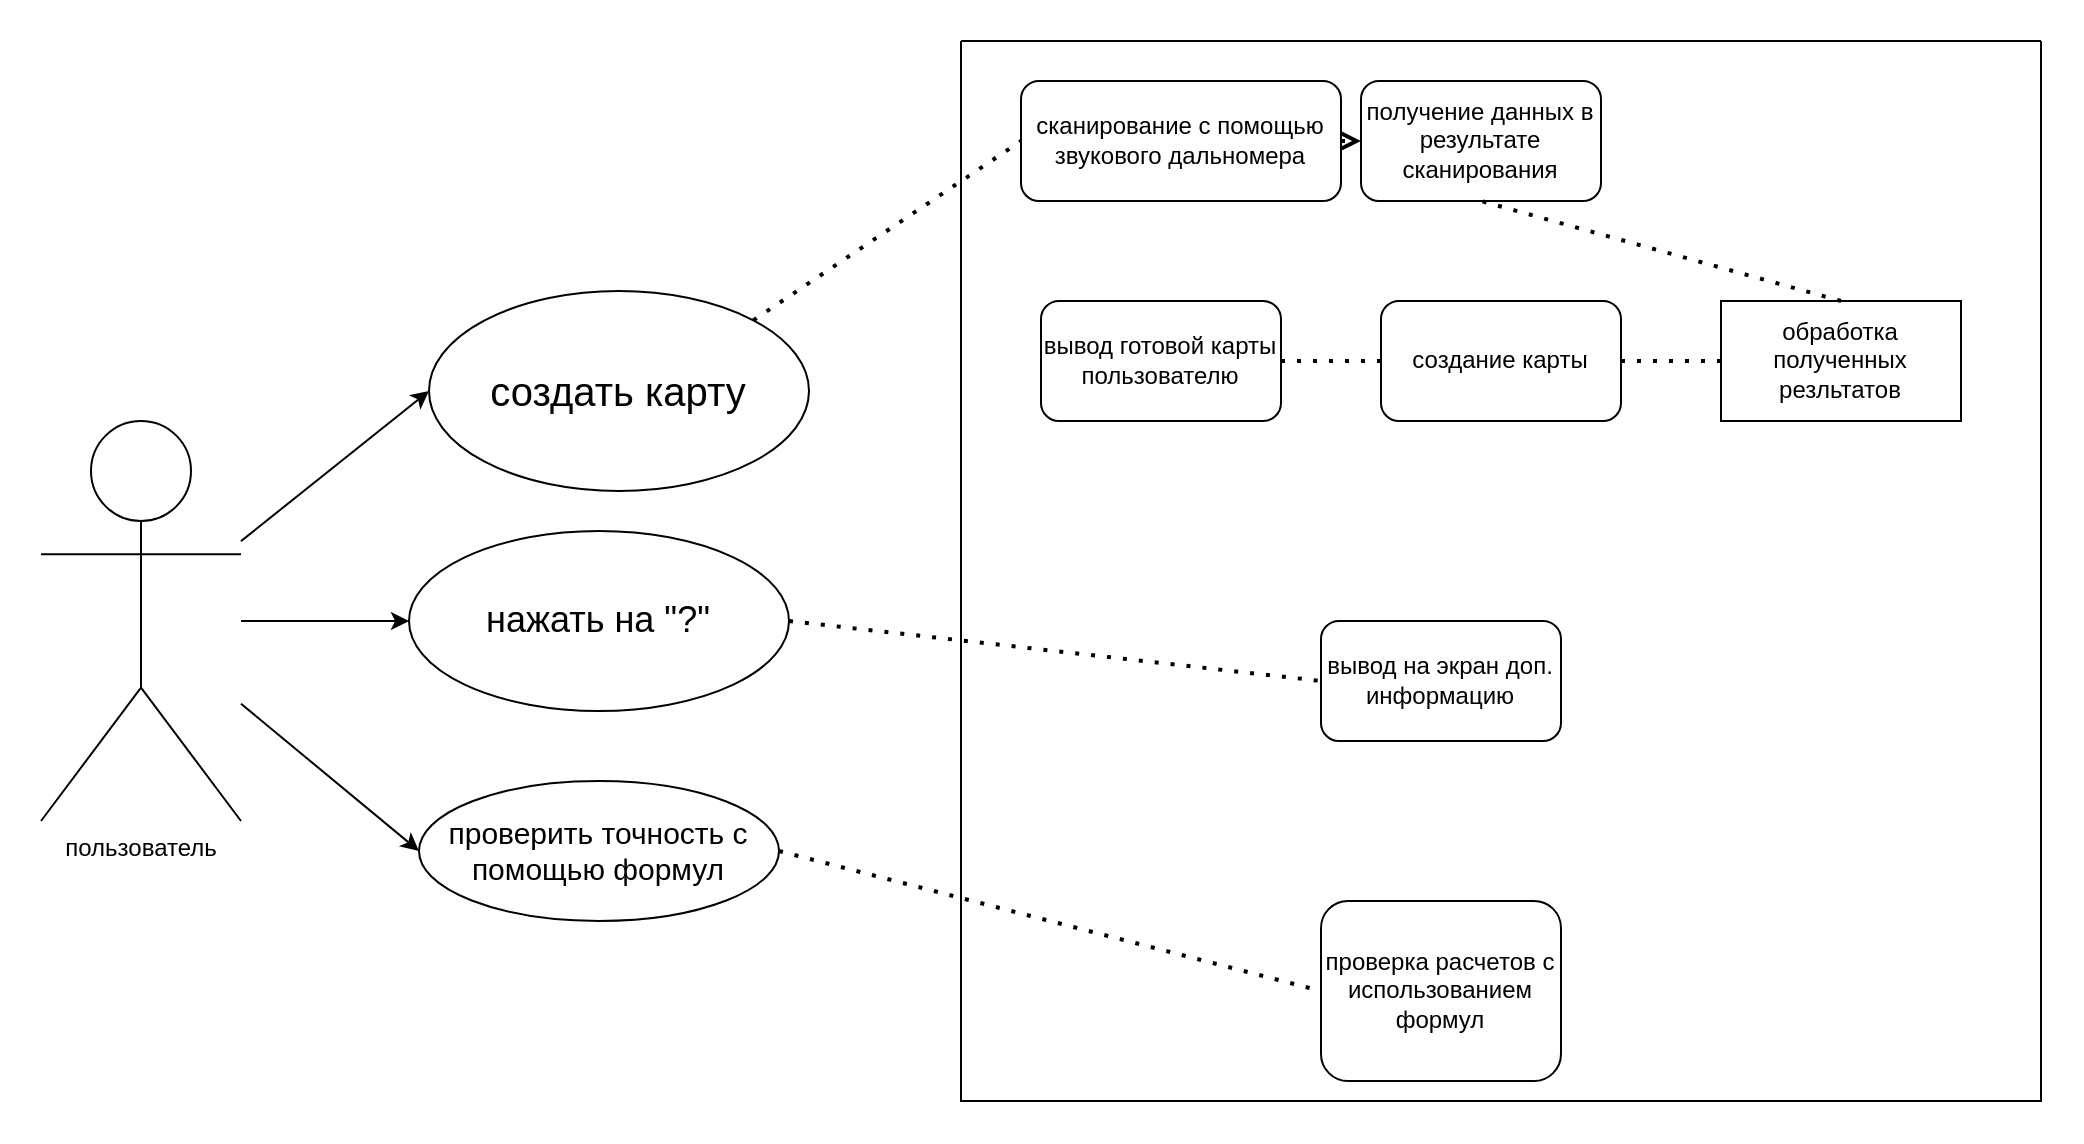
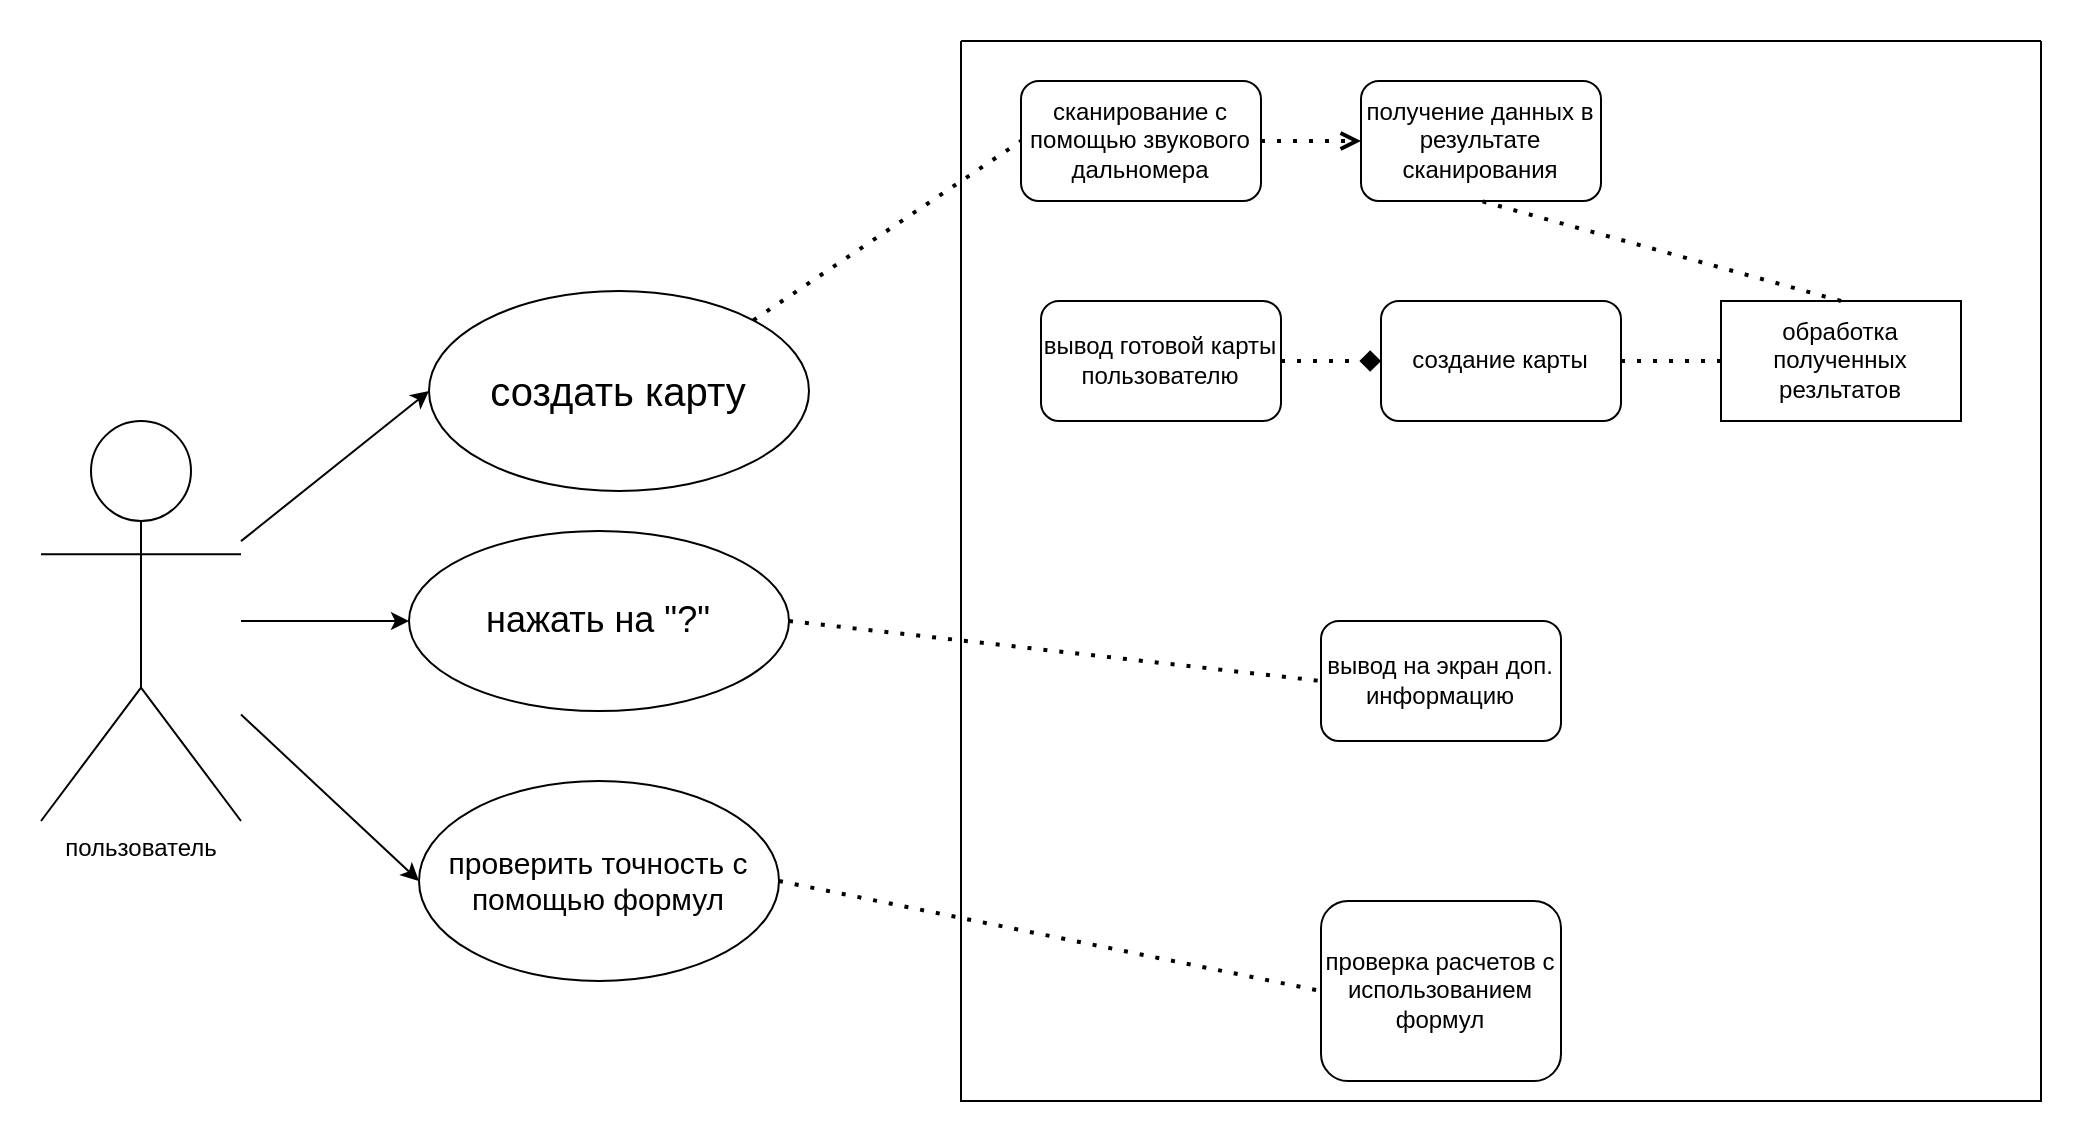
(1181, 141) -> (1141, 141)
(1369, 361) -> (1360, 361)
(599, 851) -> (599, 881)
